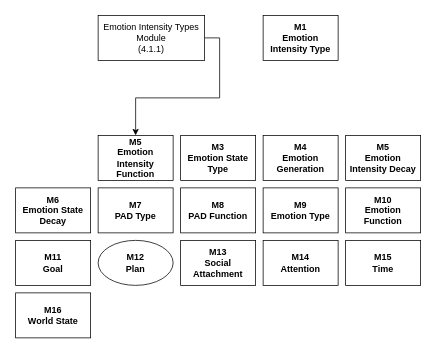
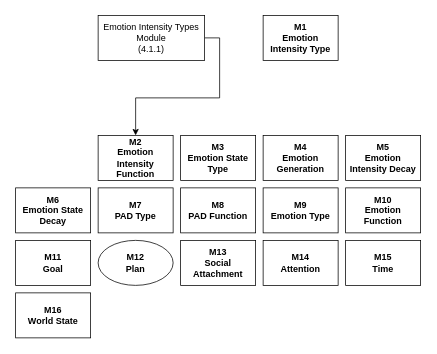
(135, 158) -> (135, 158)
